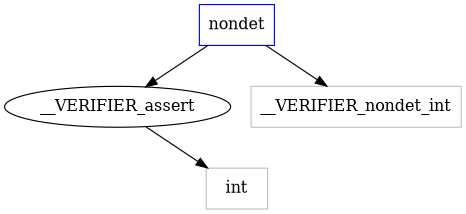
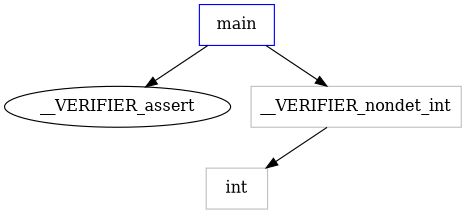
(237, 25) -> (237, 25)
(172, 144) -> (301, 144)
